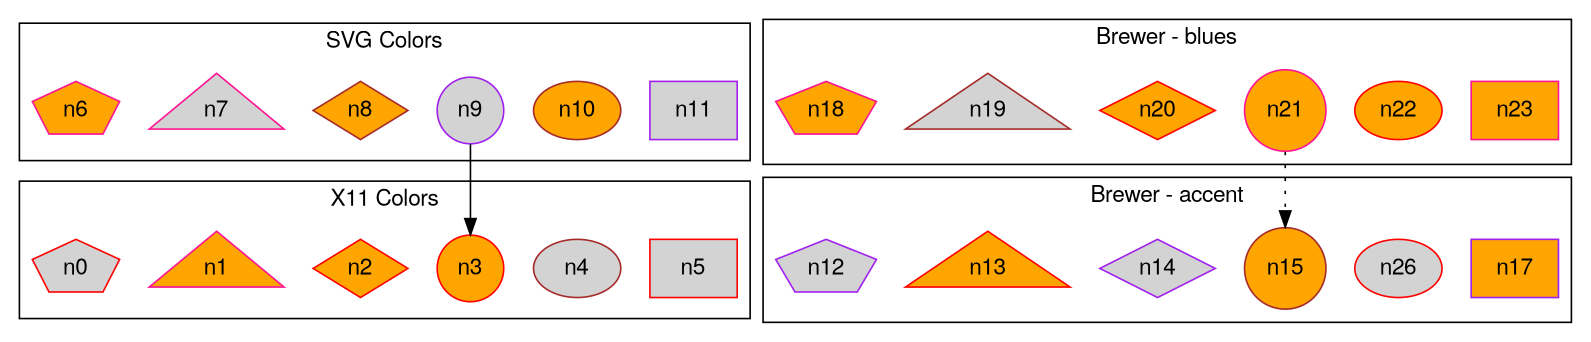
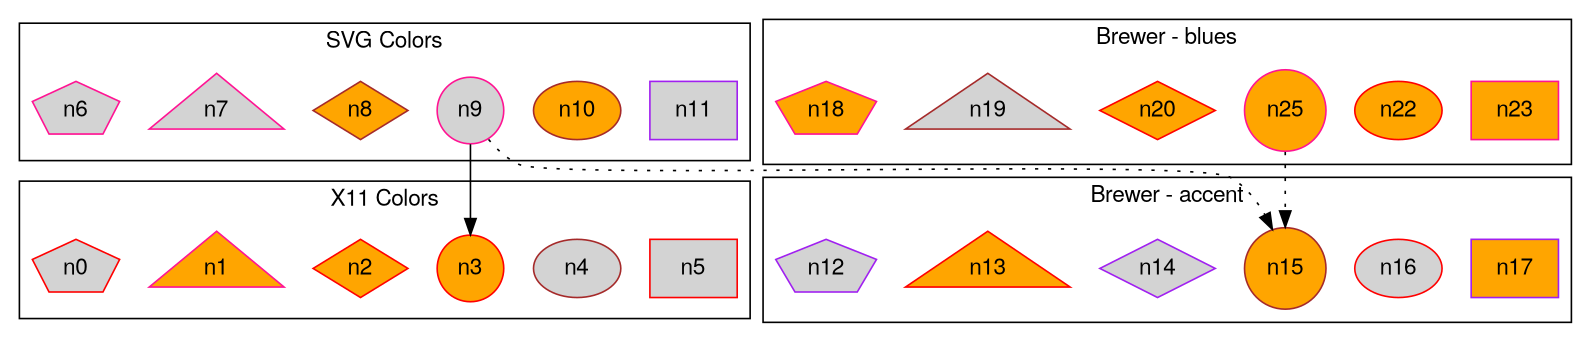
(76, 110) -> (76, 110)
(470, 110) -> (470, 110)
(1285, 110) -> (1285, 110)
none -> (740, 170)
(1398, 268) -> (1398, 268)
